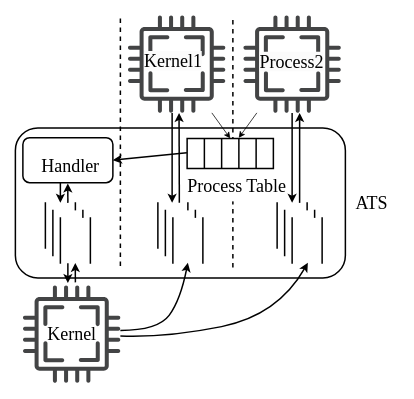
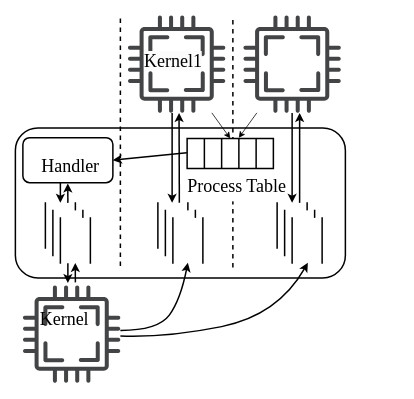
(292, 65) -> none
(372, 203) -> none
(72, 334) -> (64, 319)
